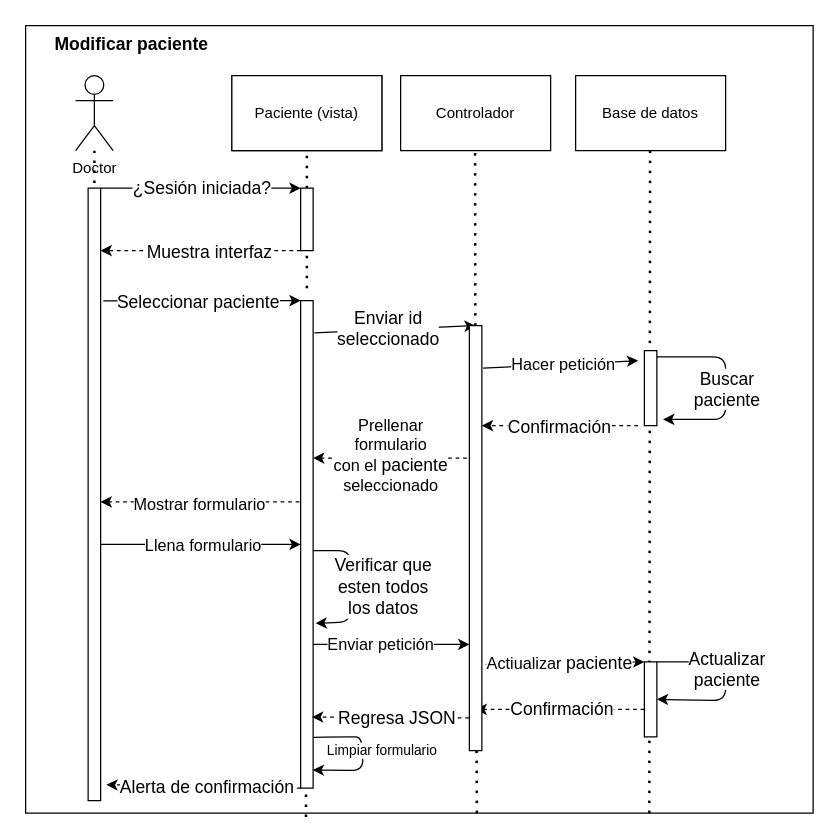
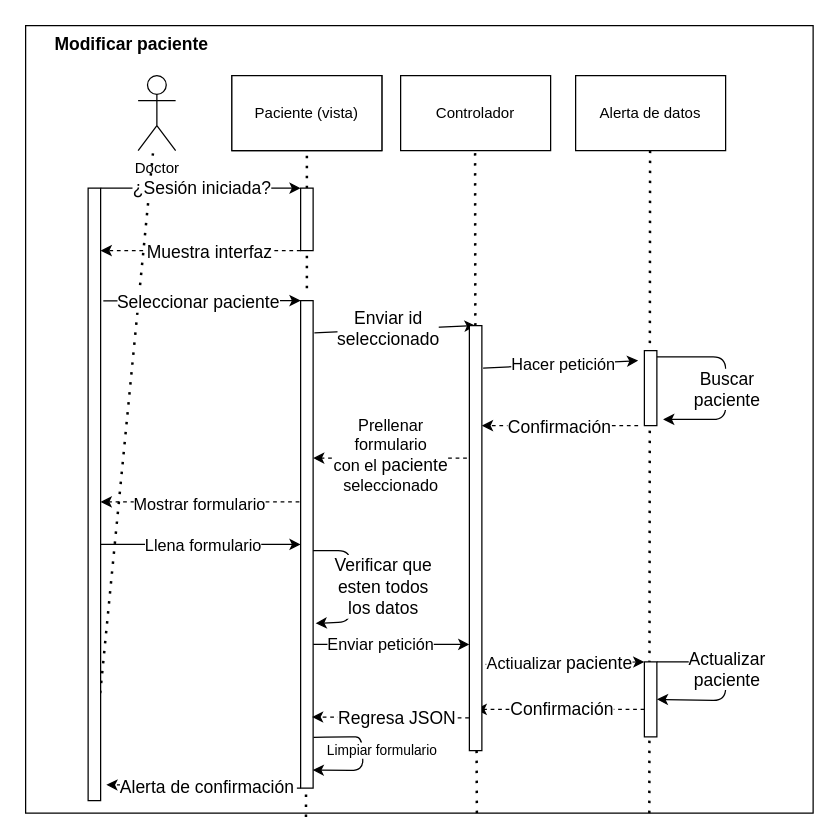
(94, 113) -> (157, 113)
(651, 113) -> (651, 113)
